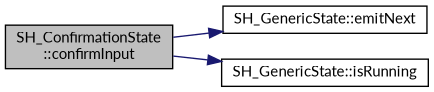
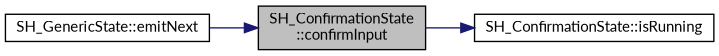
(191, 35) -> (227, 28)
(325, 73) -> (594, 28)
